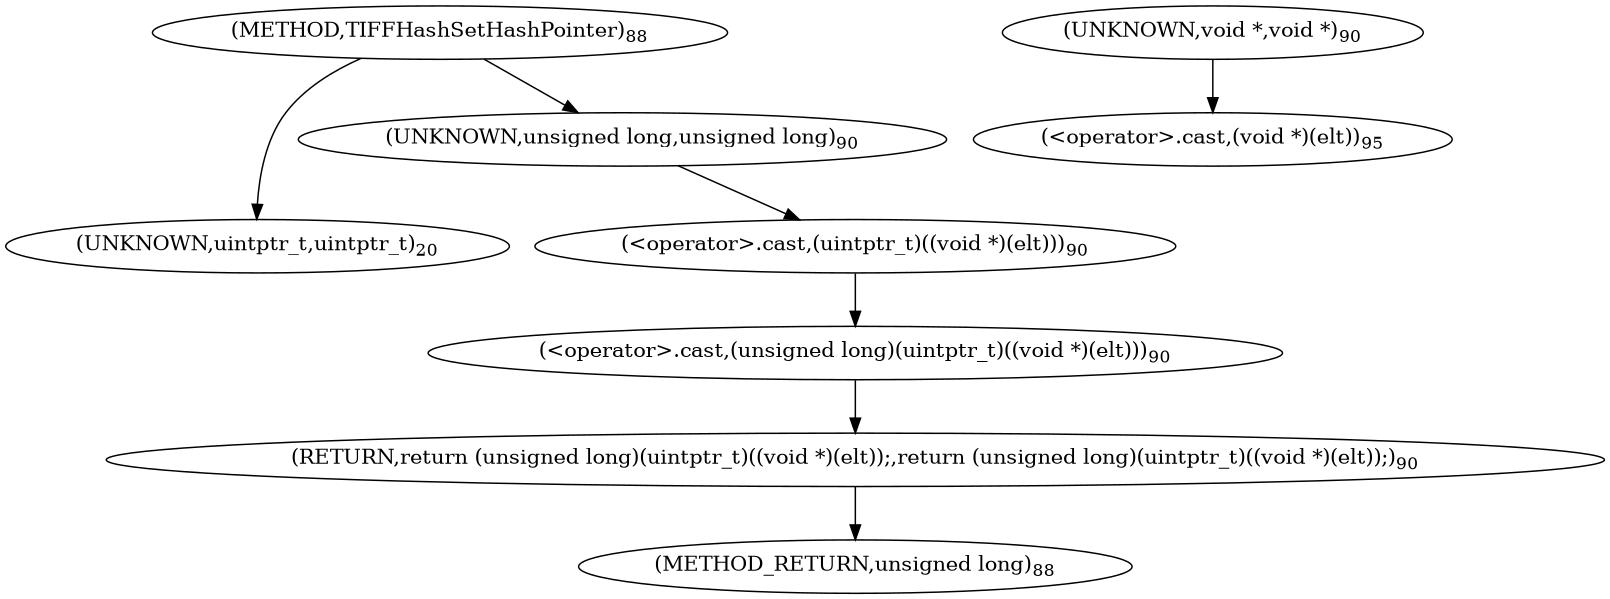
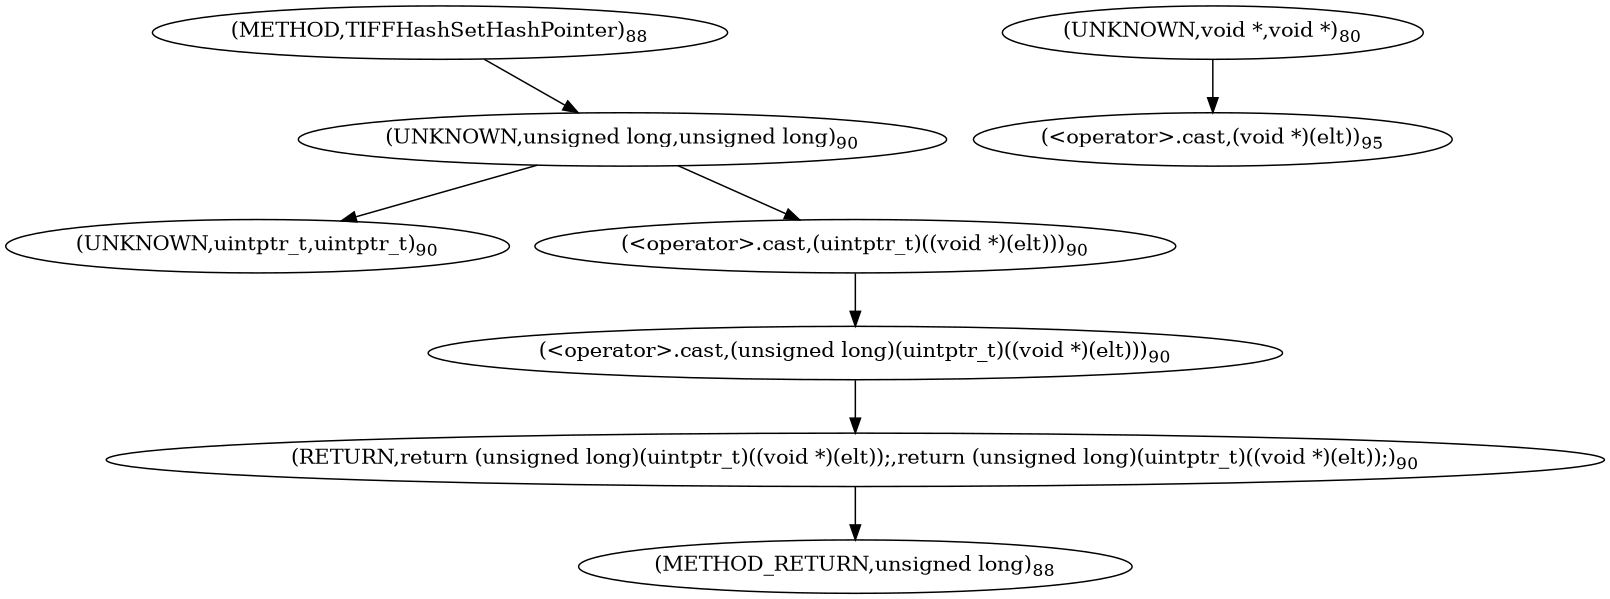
(1351, 30) -> (1351, 30)
(285, 114) -> (447, 191)
(427, 244) -> (427, 244)
